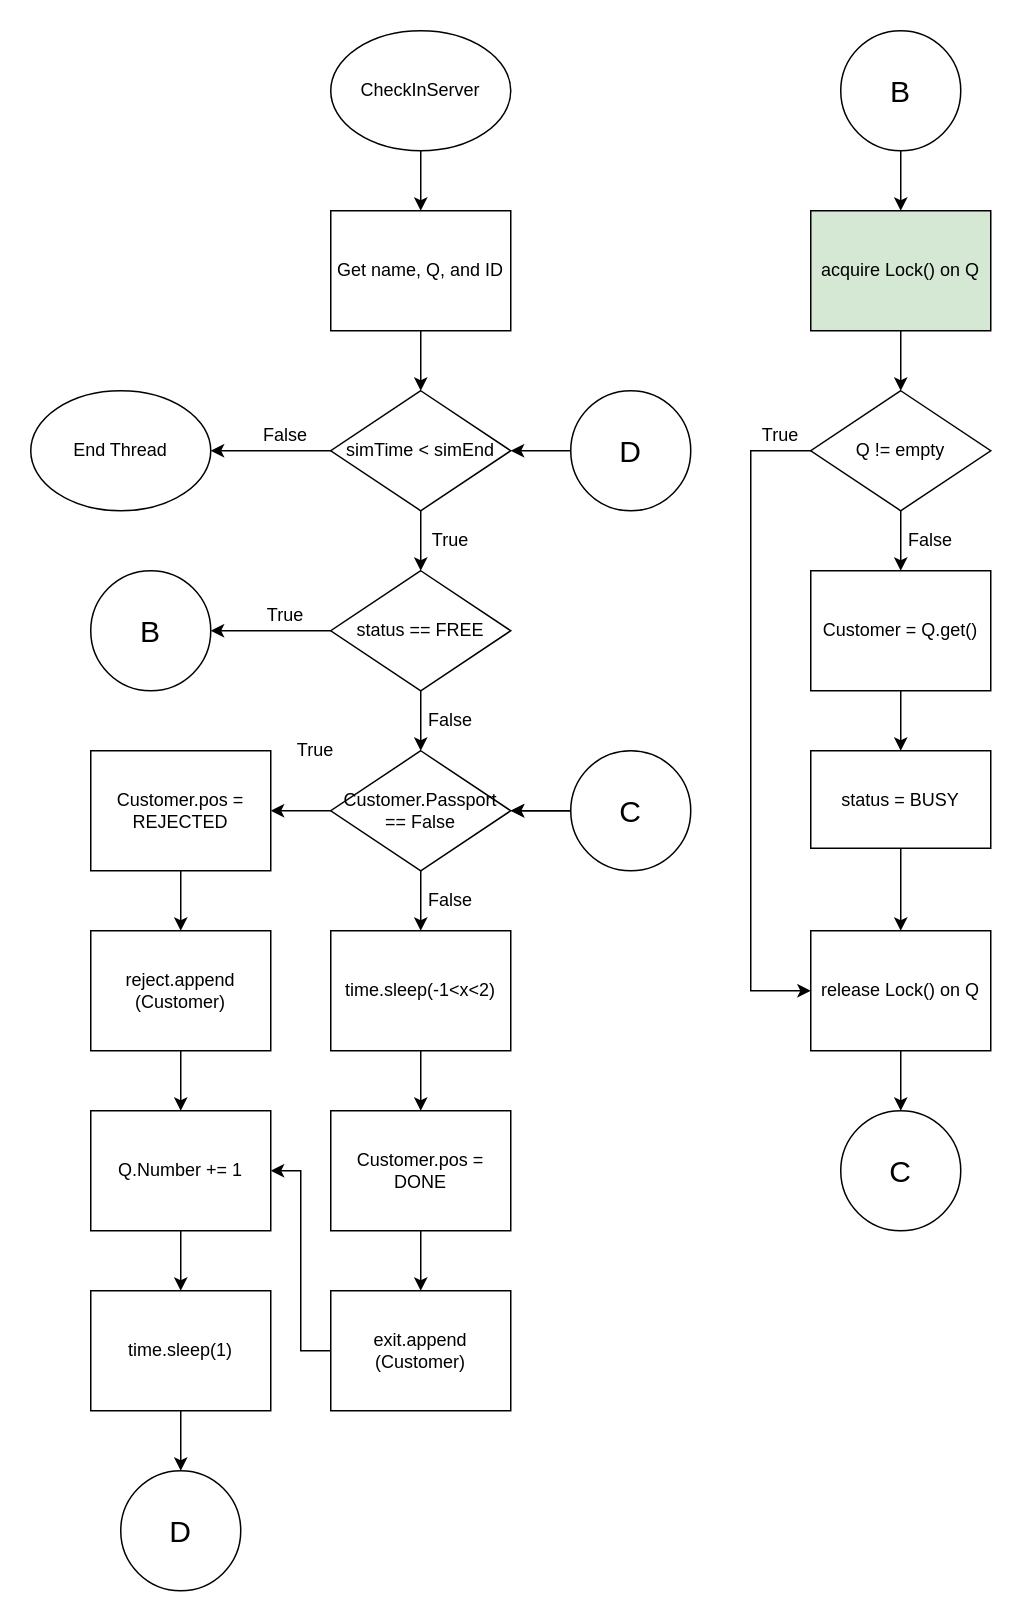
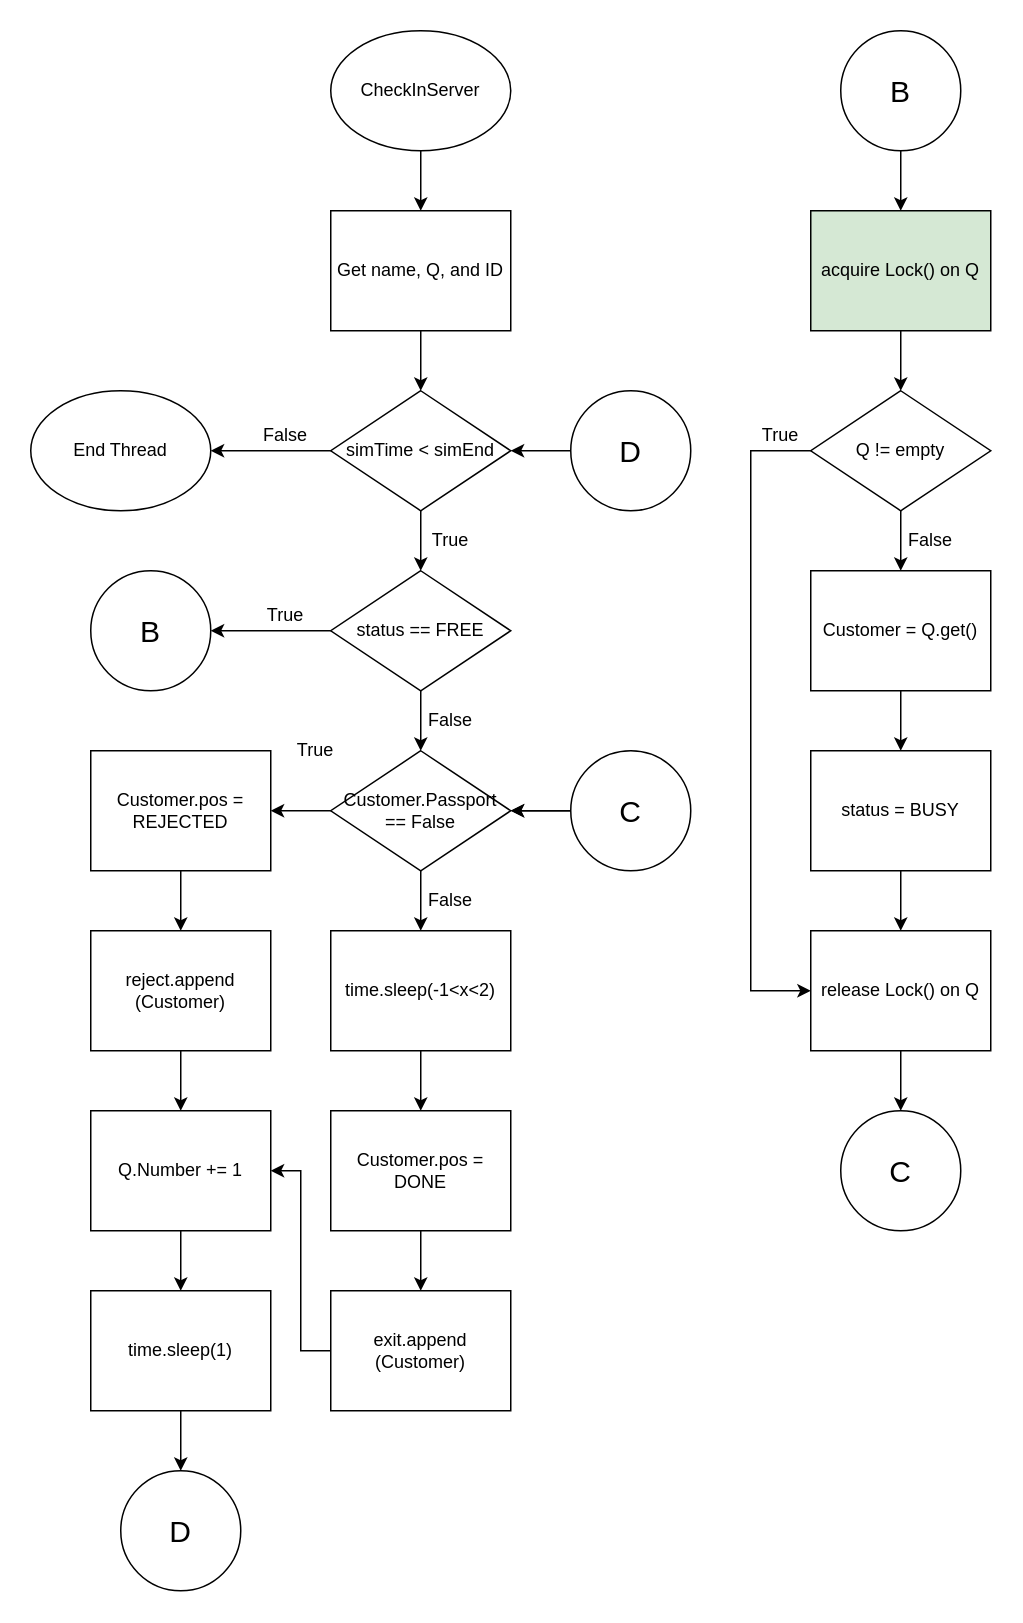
(901, 800) -> (901, 811)
